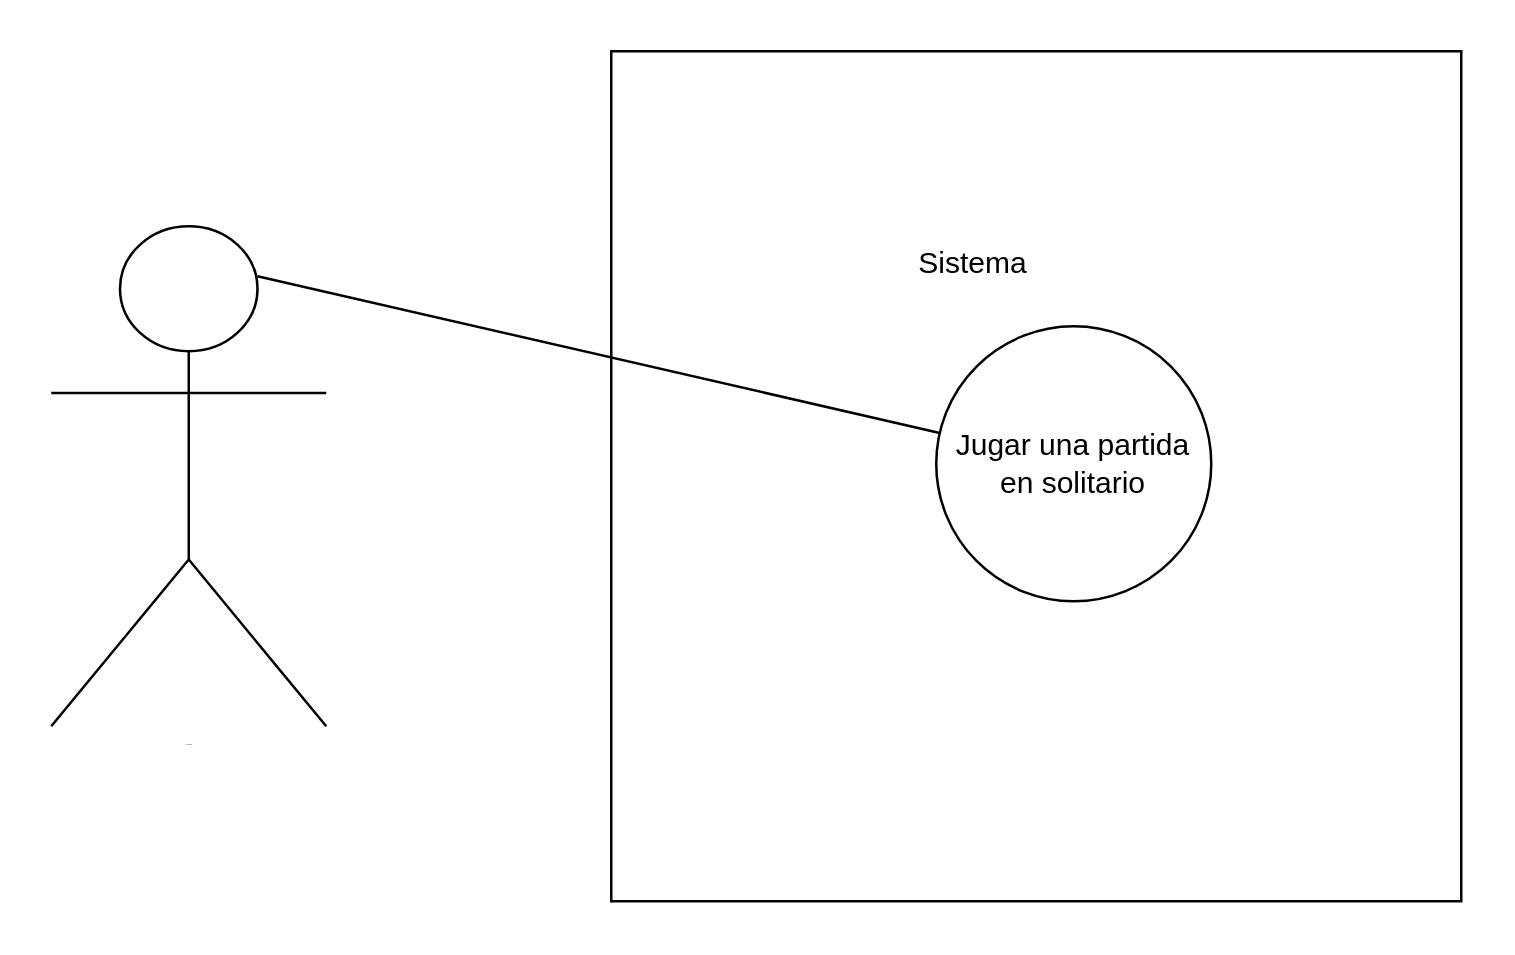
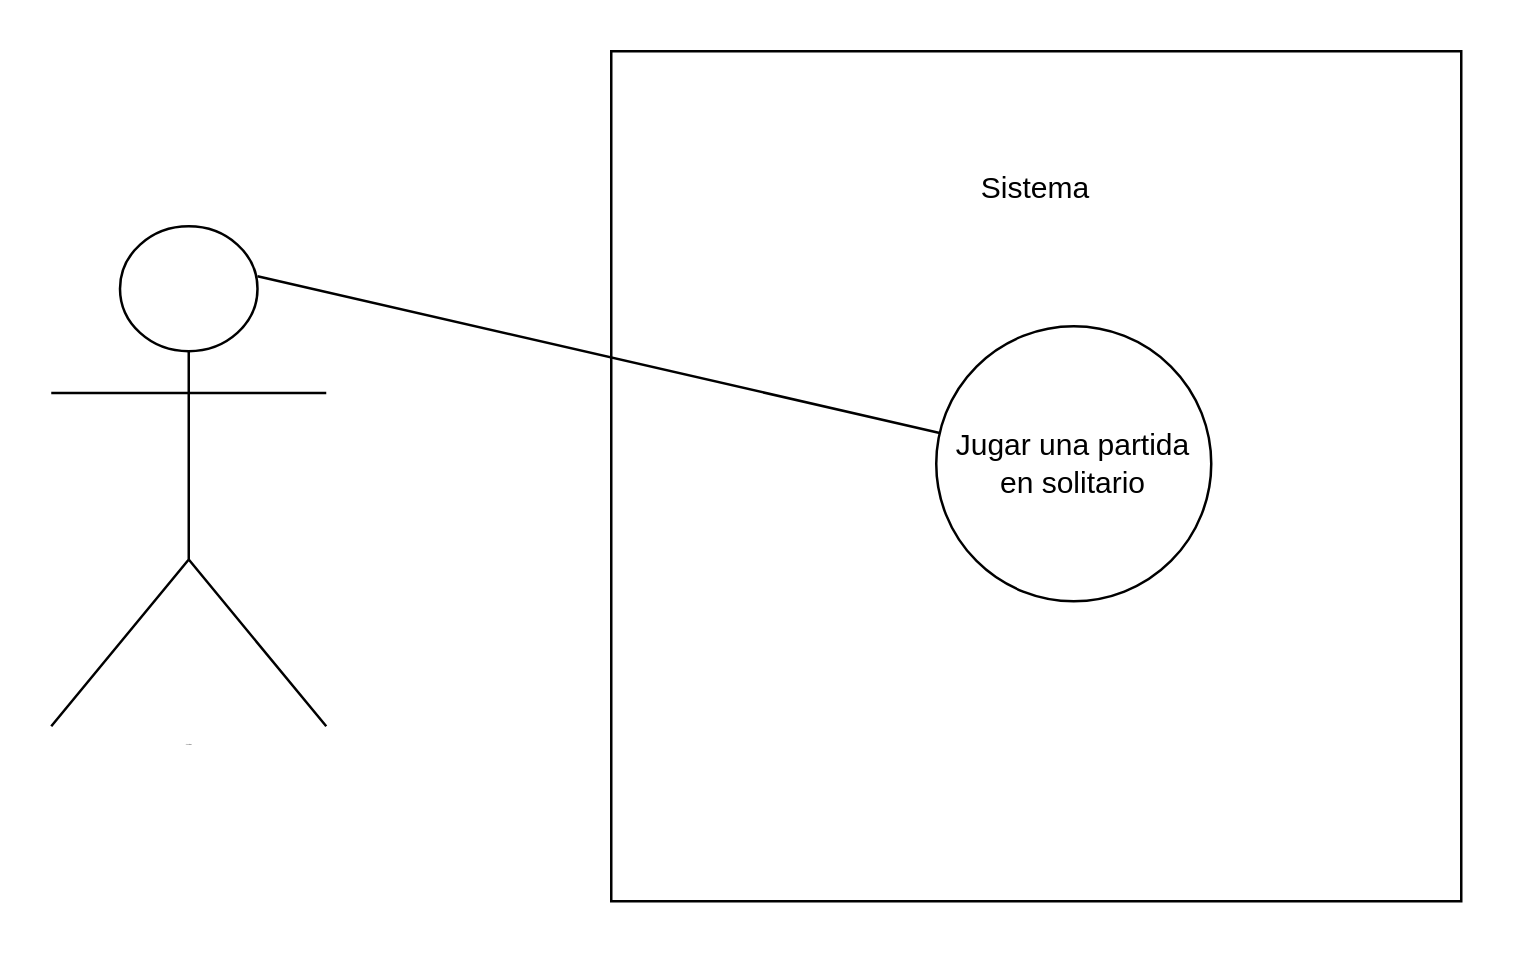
(974, 264) -> (1036, 189)
